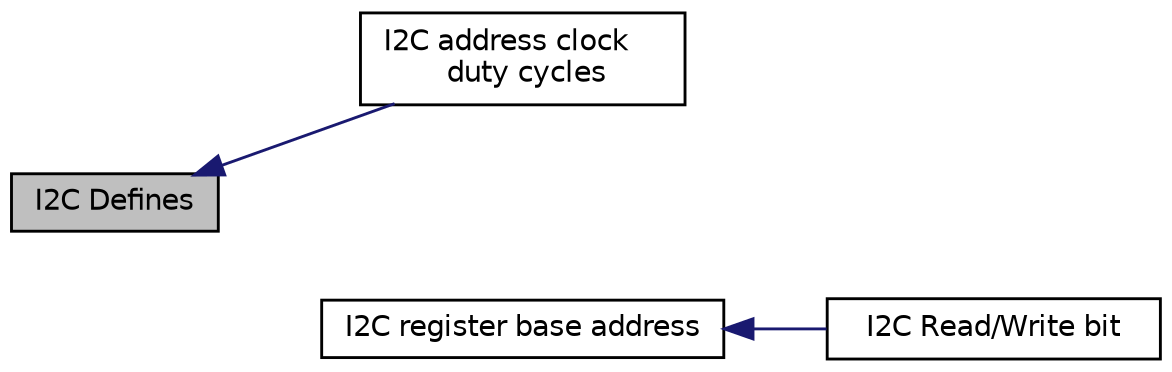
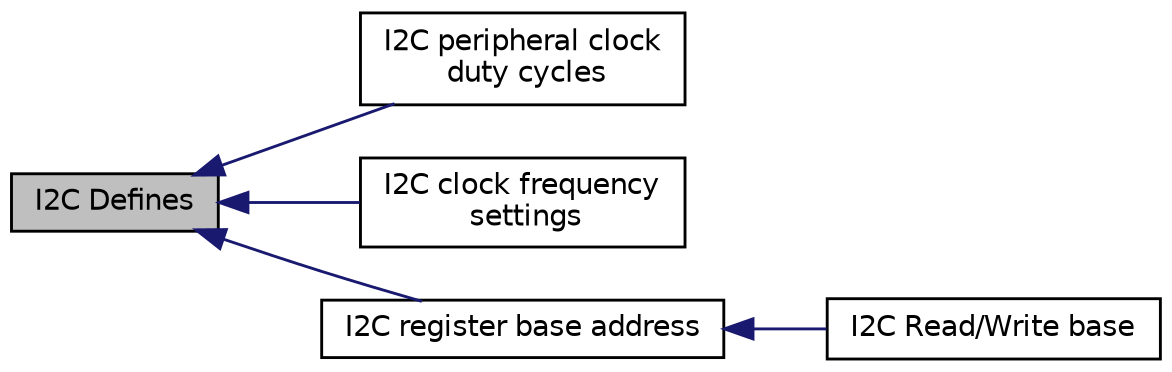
(523, 59) -> (523, 59)
none -> (523, 202)
none -> (322, 272)
(994, 329) -> (994, 329)
